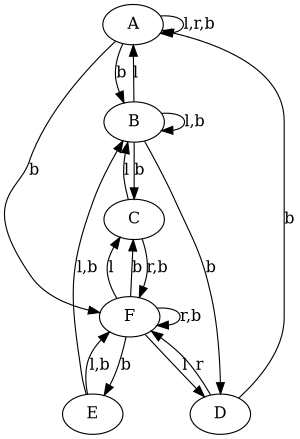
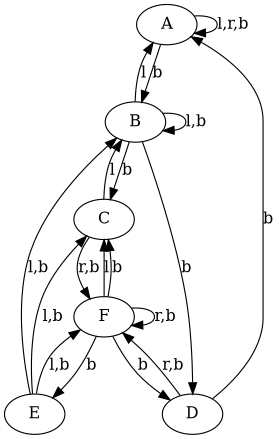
(18, 181) -> none
none -> (37, 313)
(185, 365) -> (143, 365)
(200, 365) -> (173, 365)
